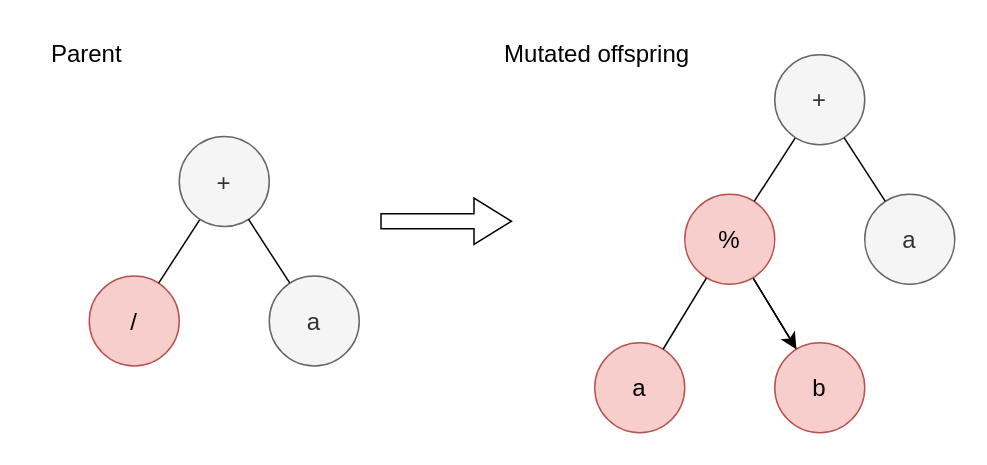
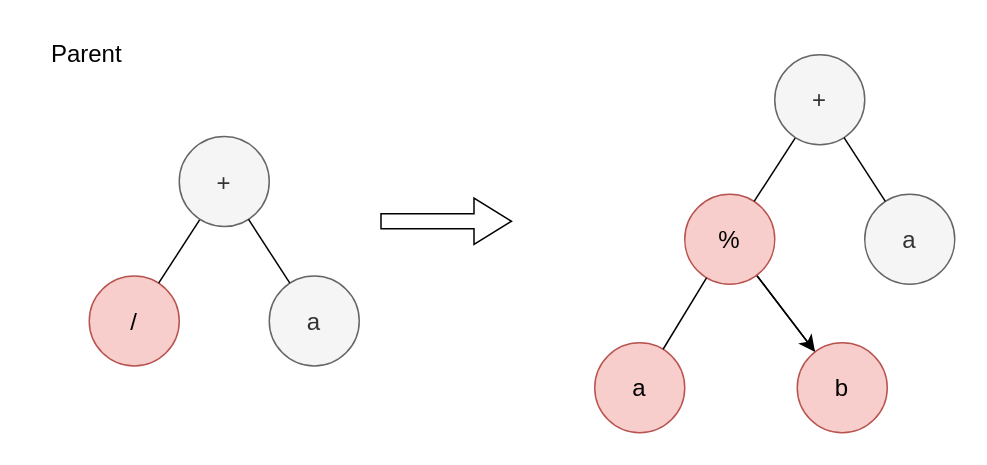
(594, 53) -> none
(820, 388) -> (842, 388)
